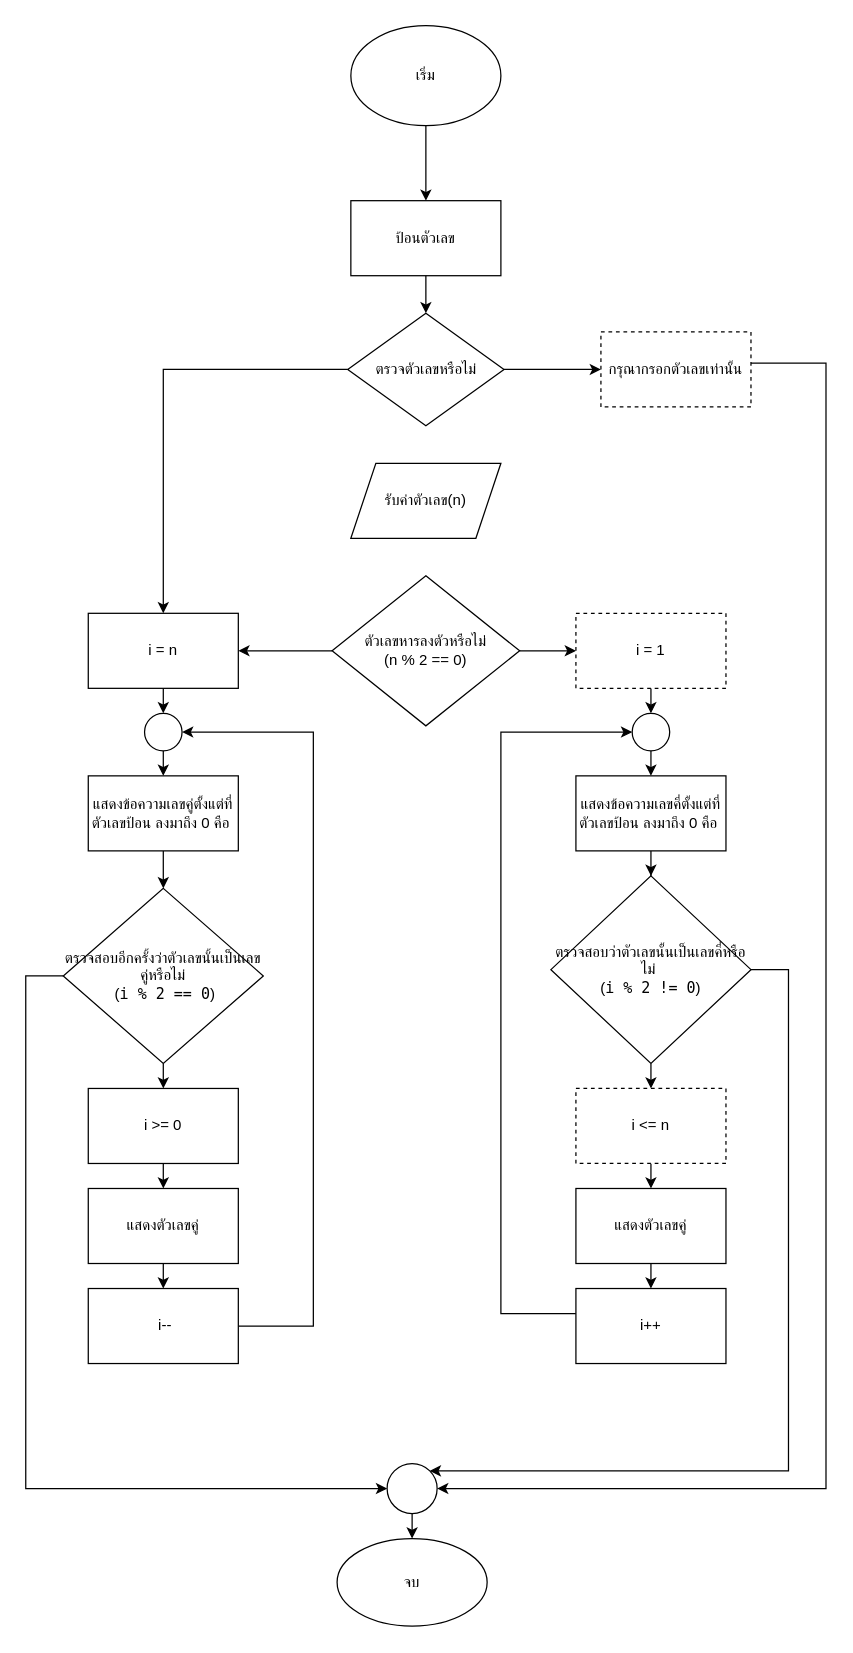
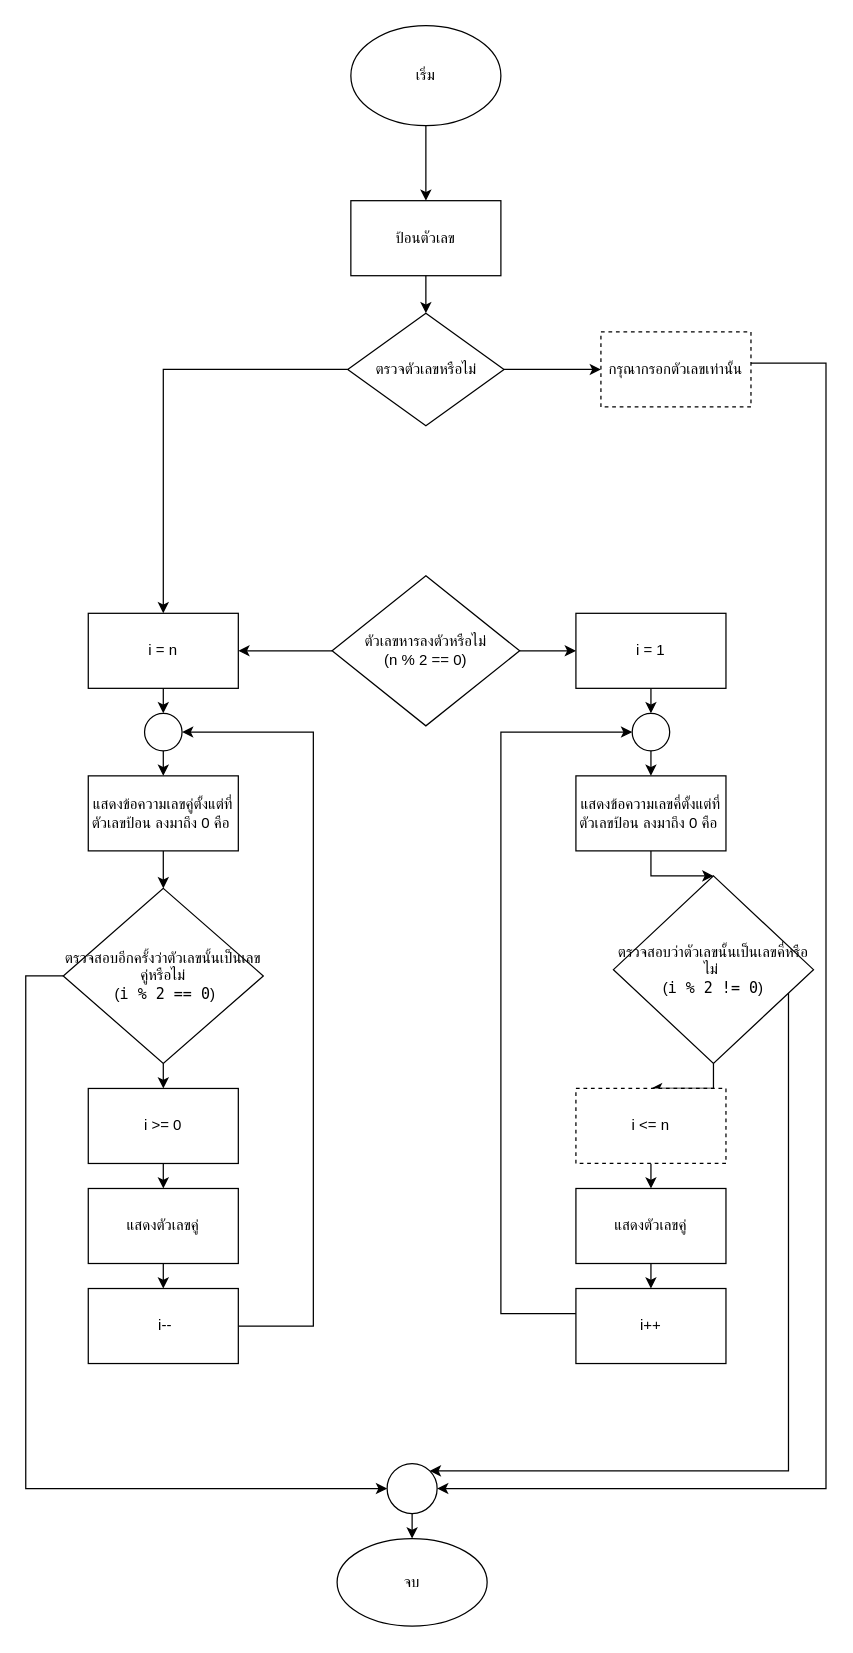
(426, 501) -> none
(651, 651) -> (651, 651)
(651, 969) -> (713, 969)
